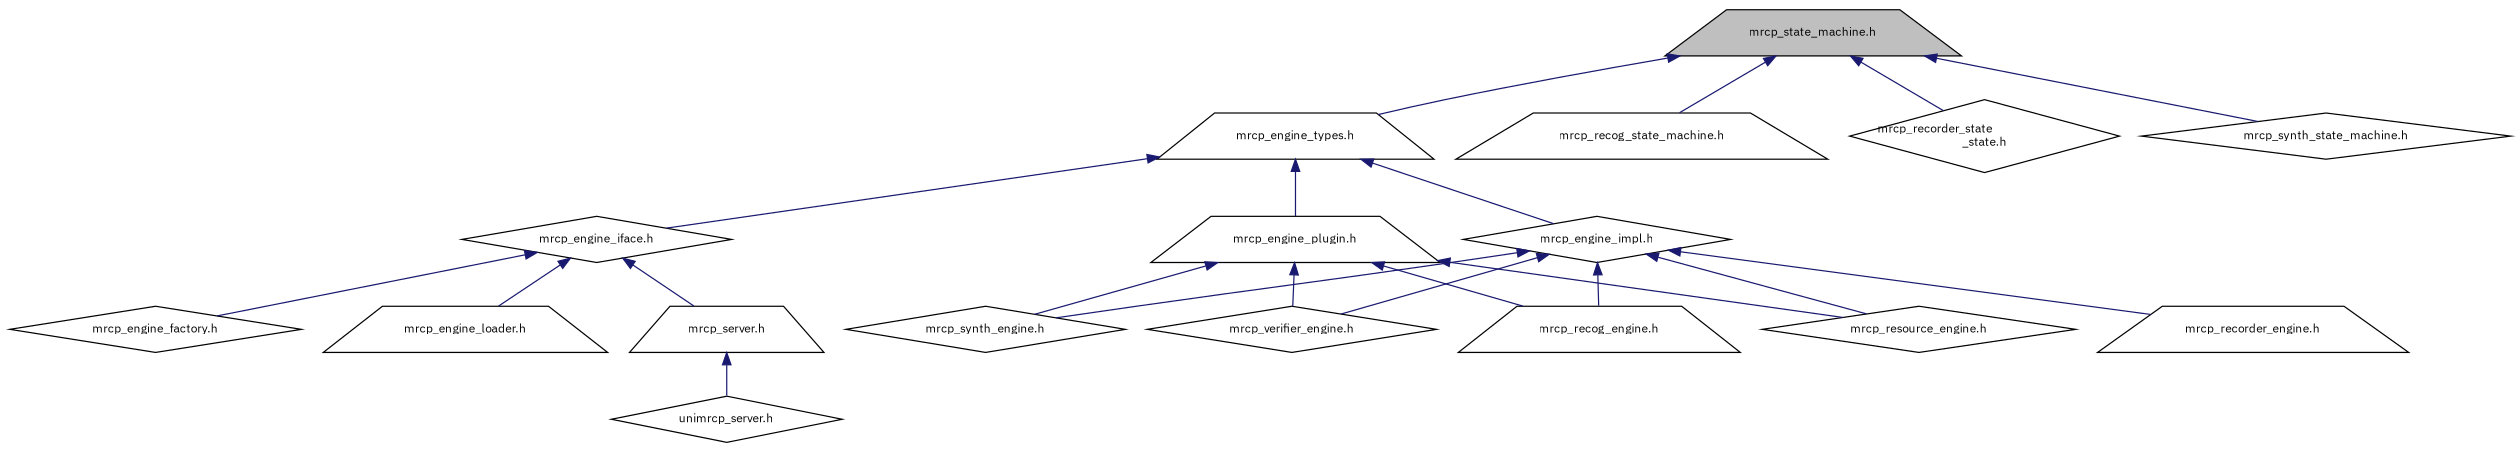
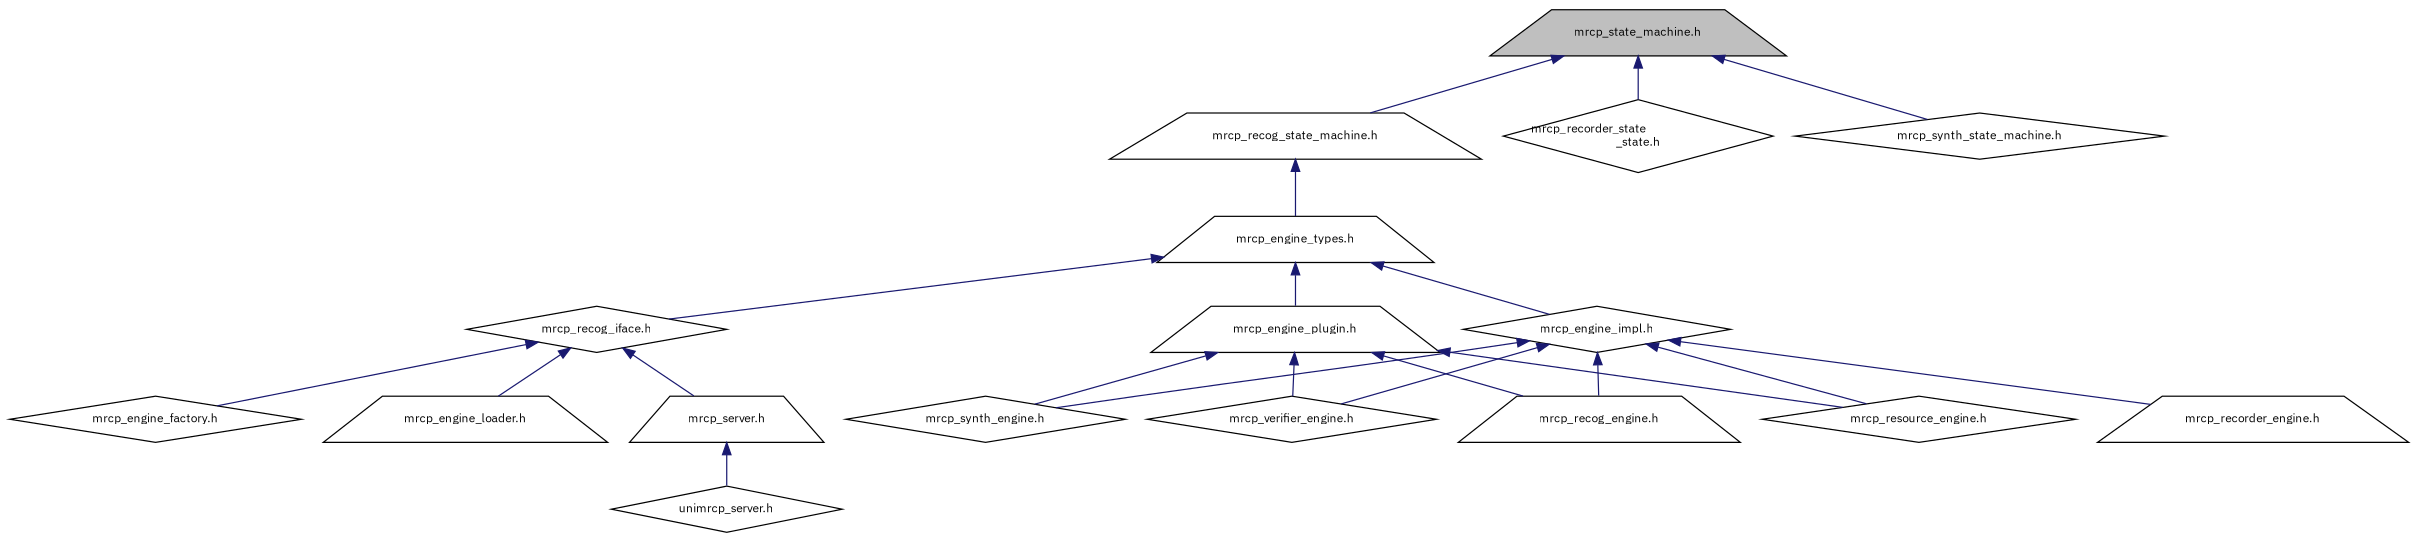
(1523, 84) -> (1295, 194)
(597, 239) -> (597, 329)
